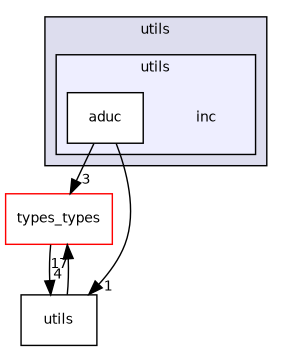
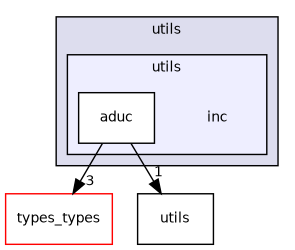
(50, 263) -> none
(68, 277) -> none
